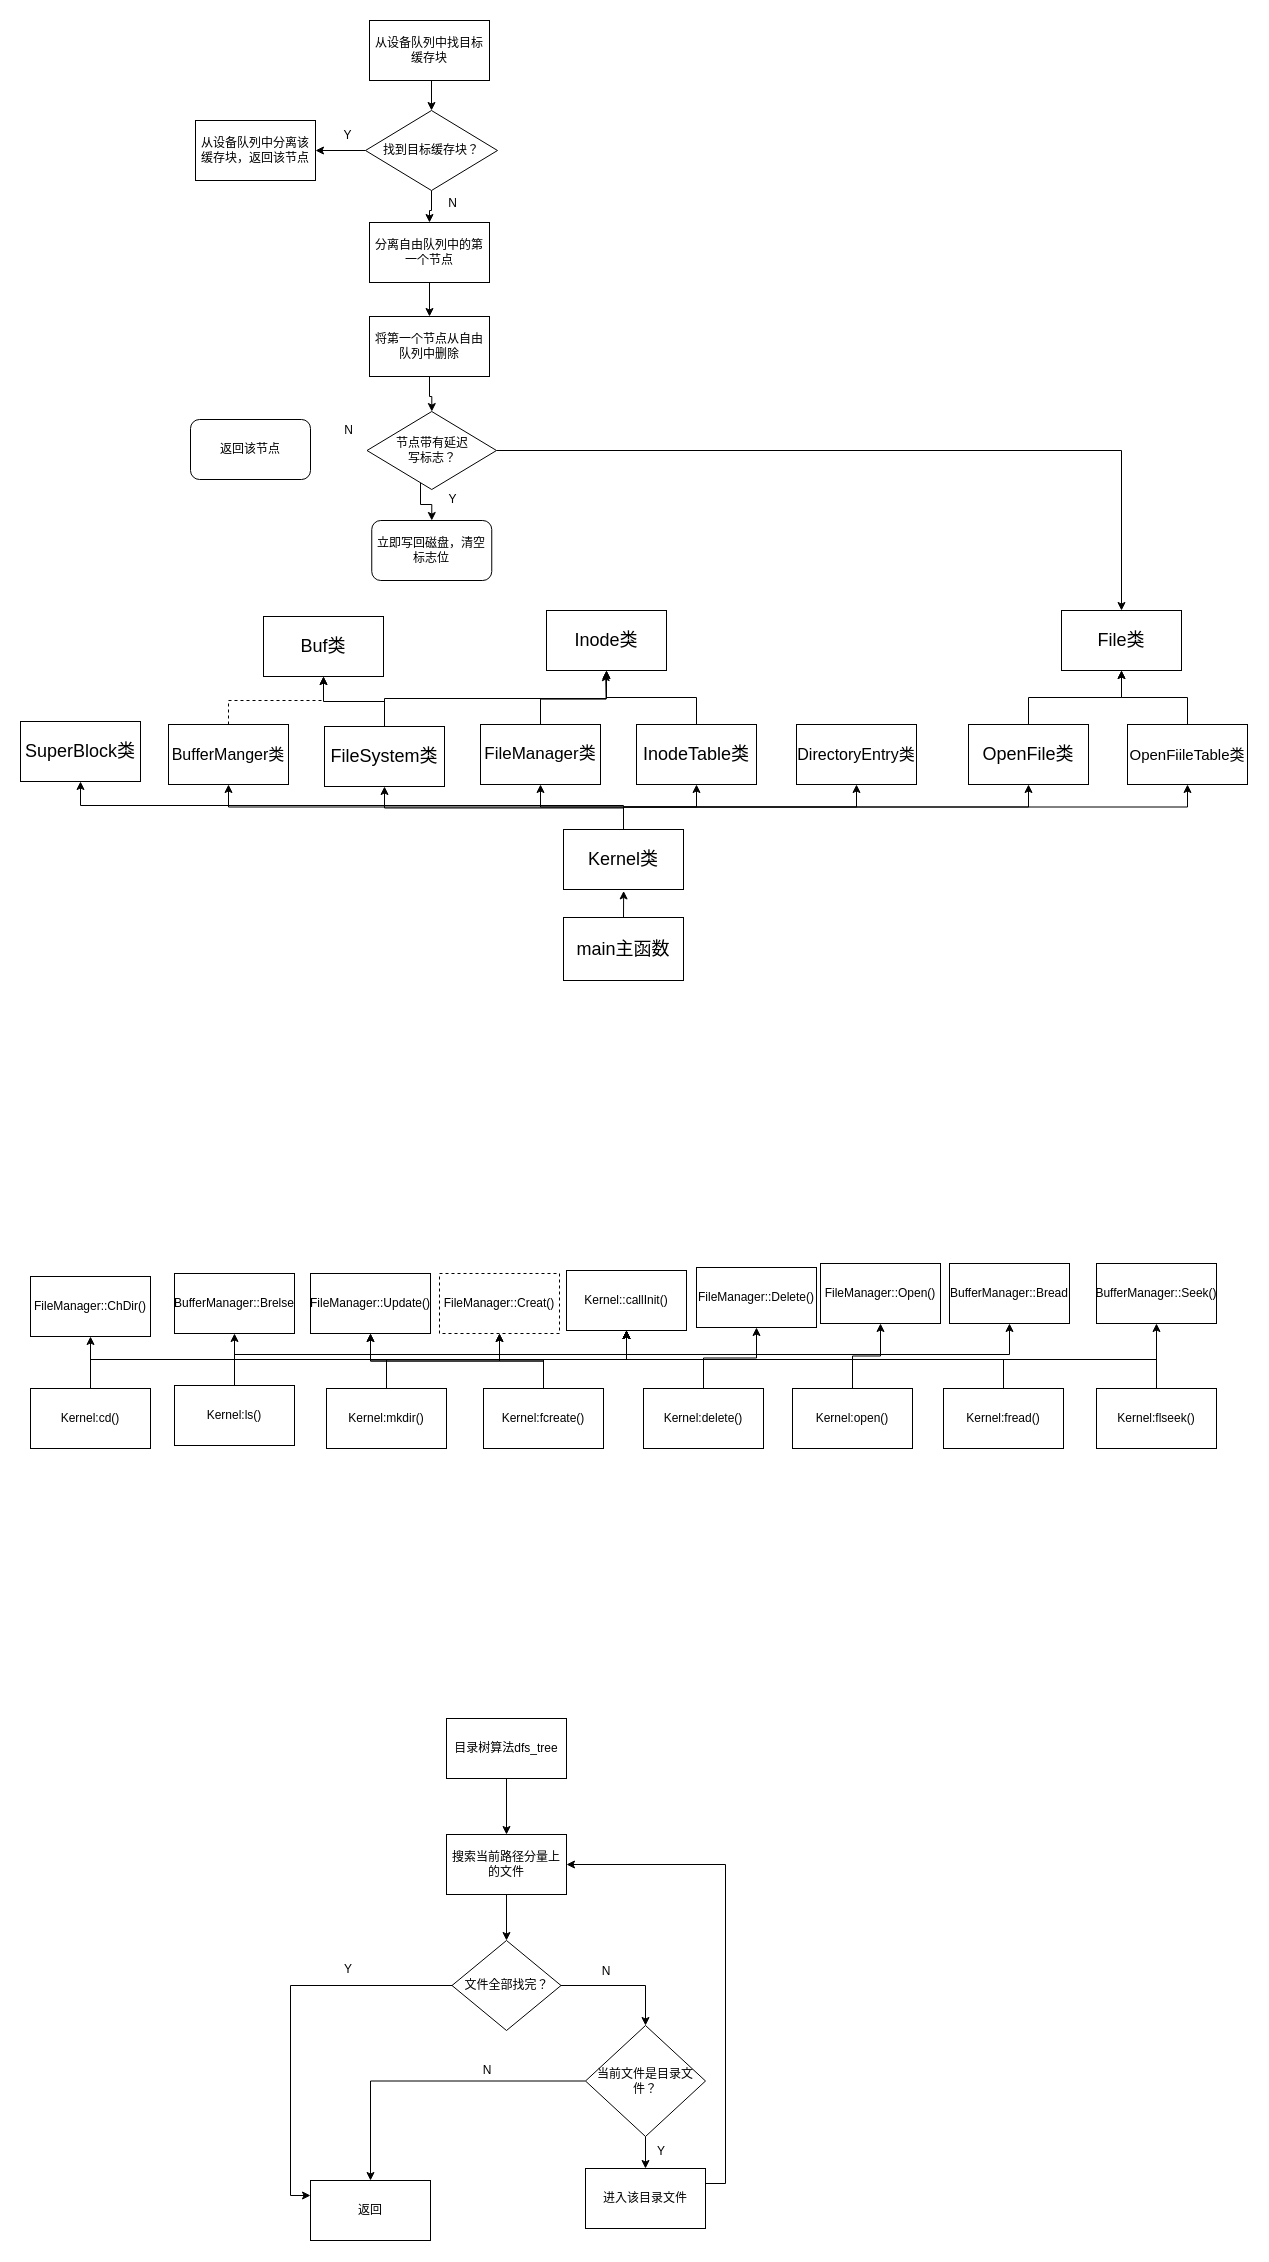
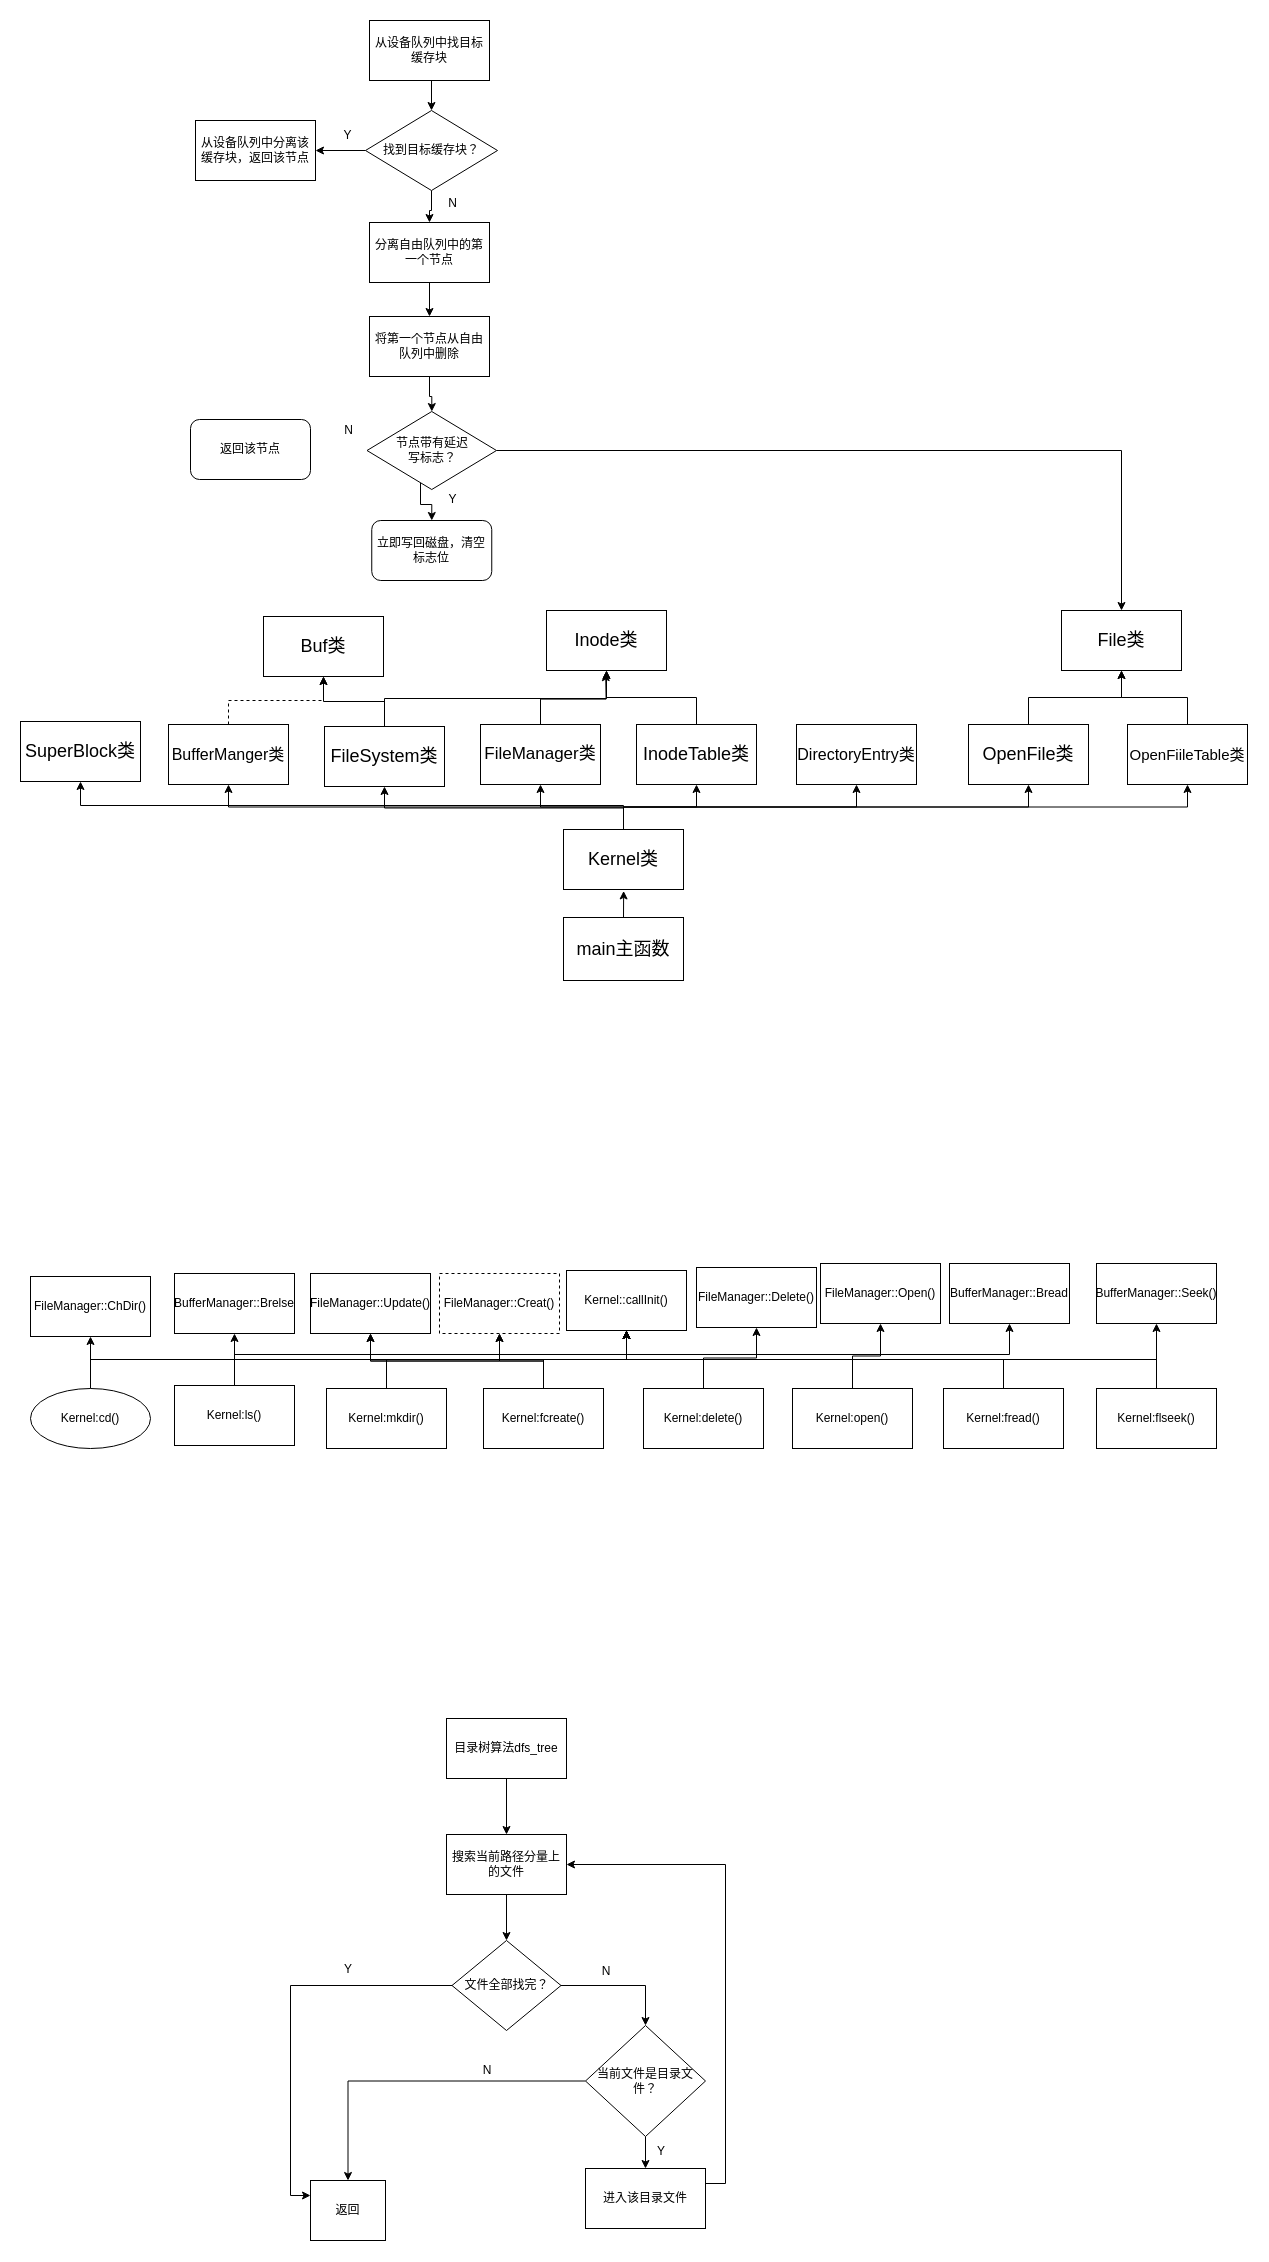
(91, 1419) -> (91, 1419)
(371, 2211) -> (348, 2211)
